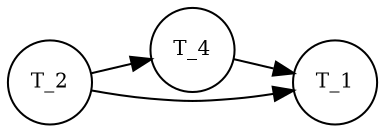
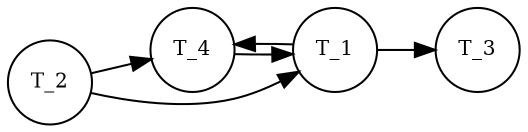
none -> (278, 44)
none -> (478, 50)
